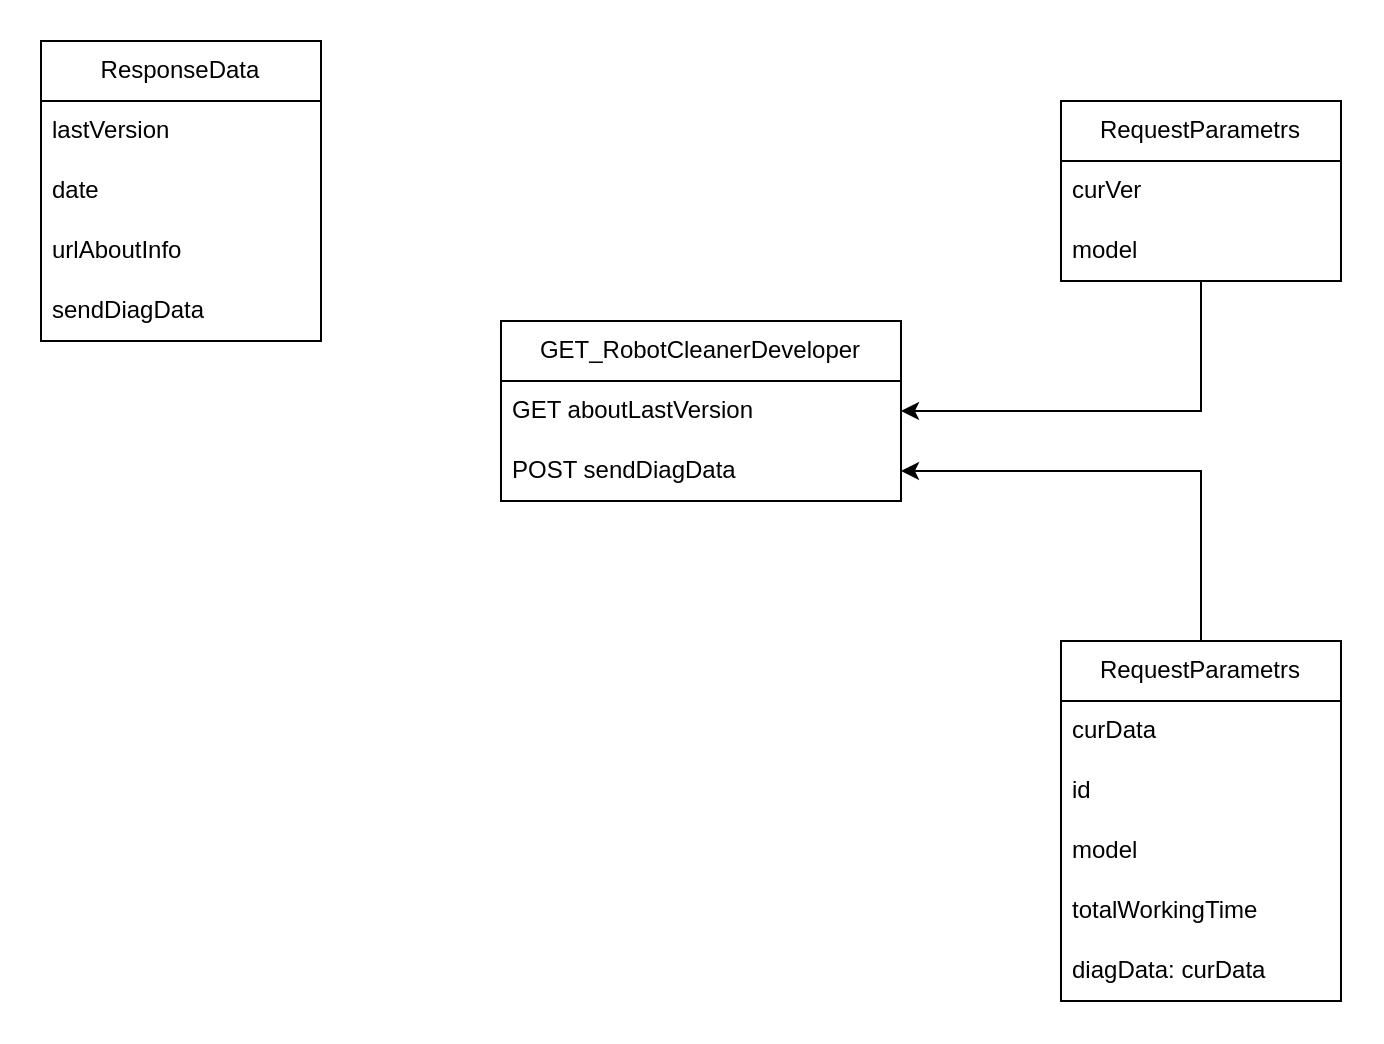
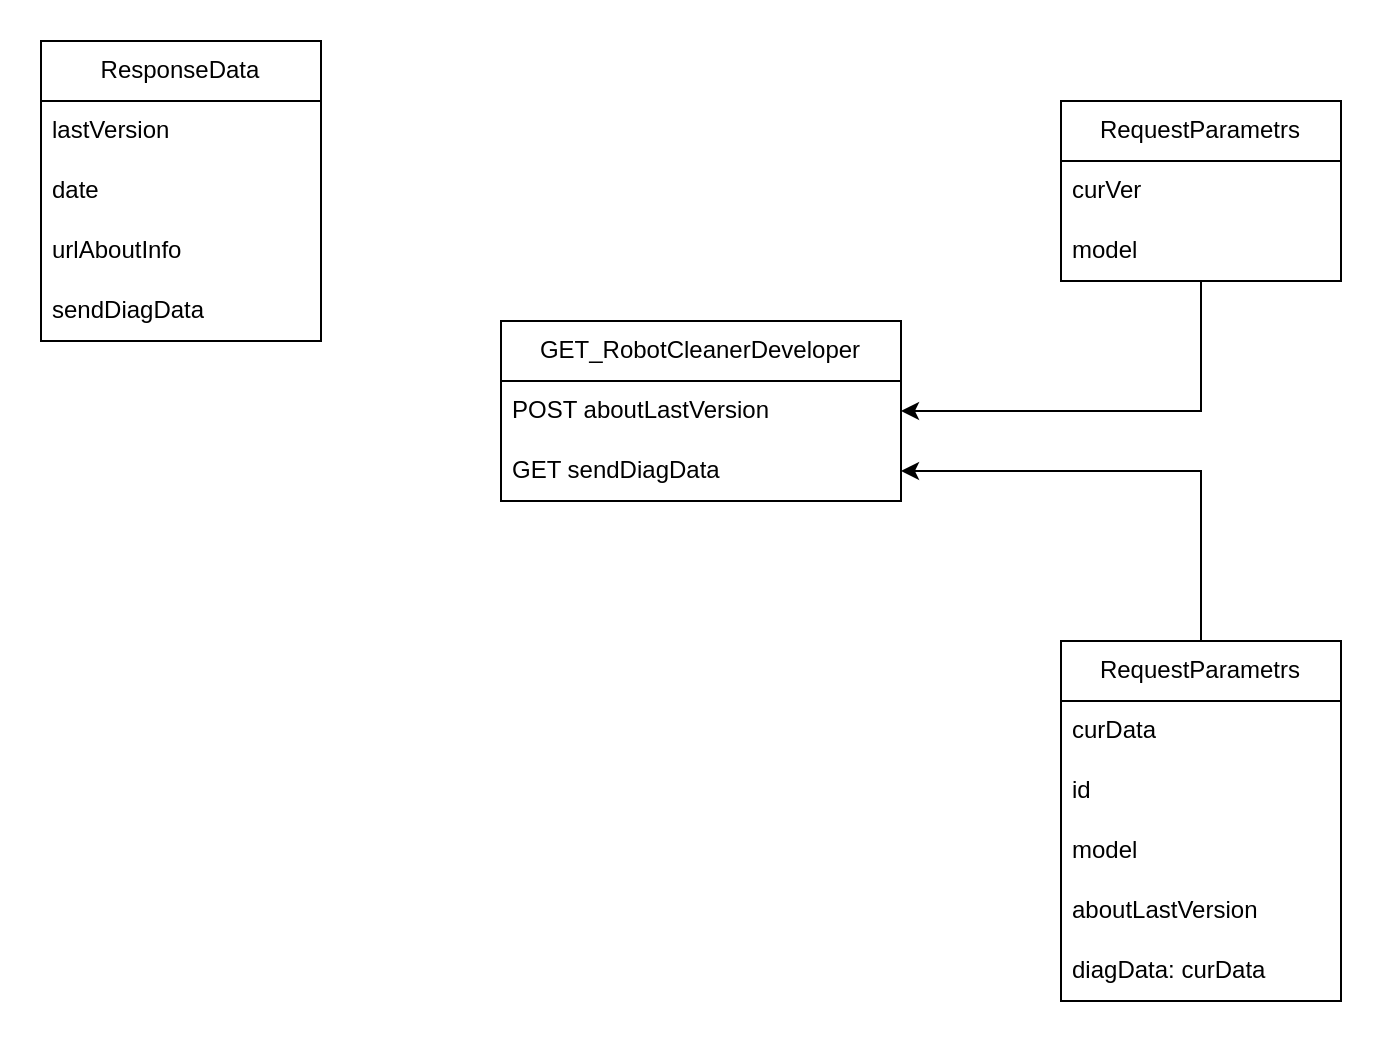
(641, 411) -> (648, 411)
(621, 471) -> (614, 471)
(1171, 911) -> (1177, 911)
